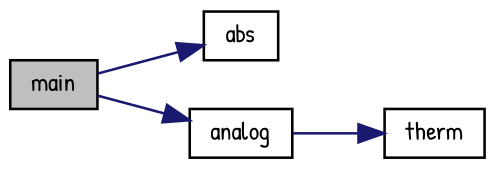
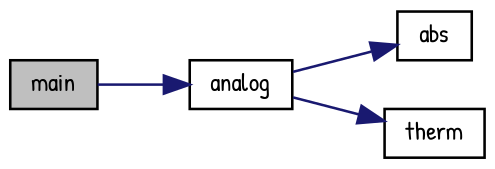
(138, 63) -> (332, 62)
